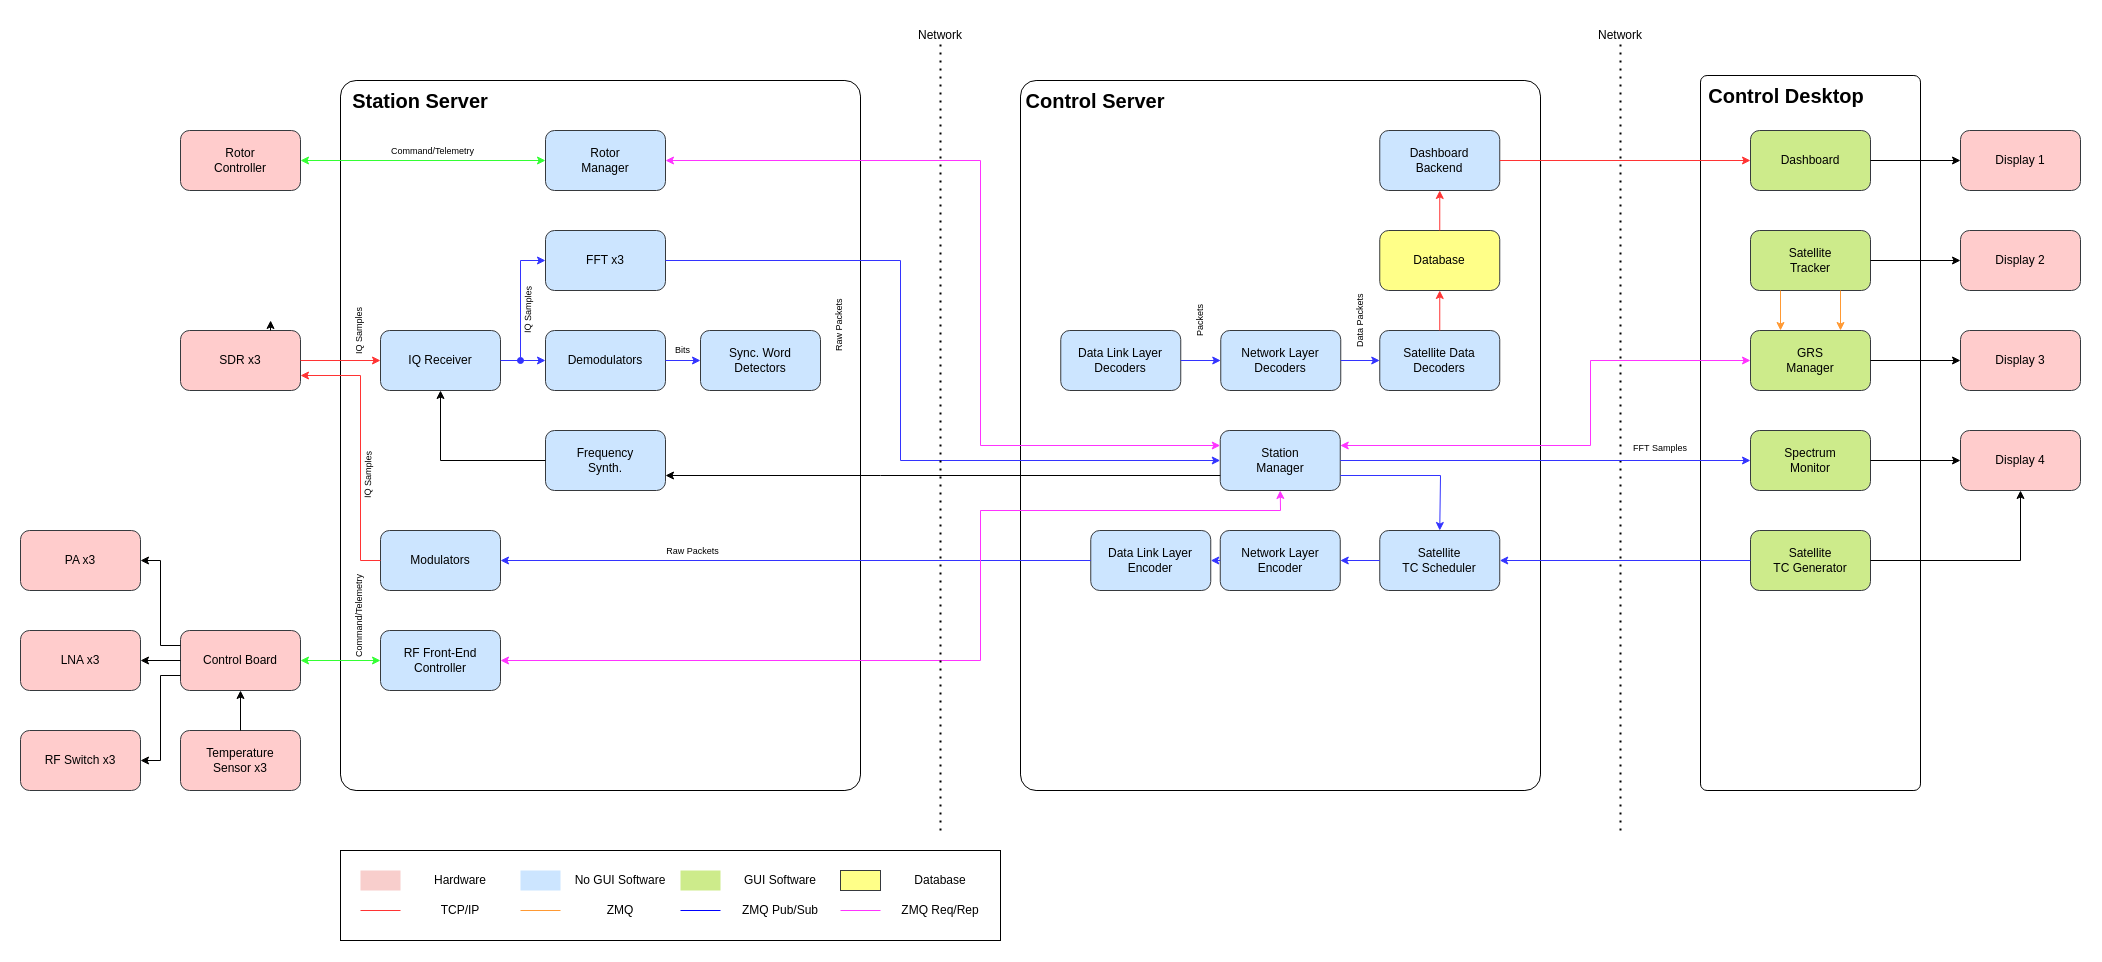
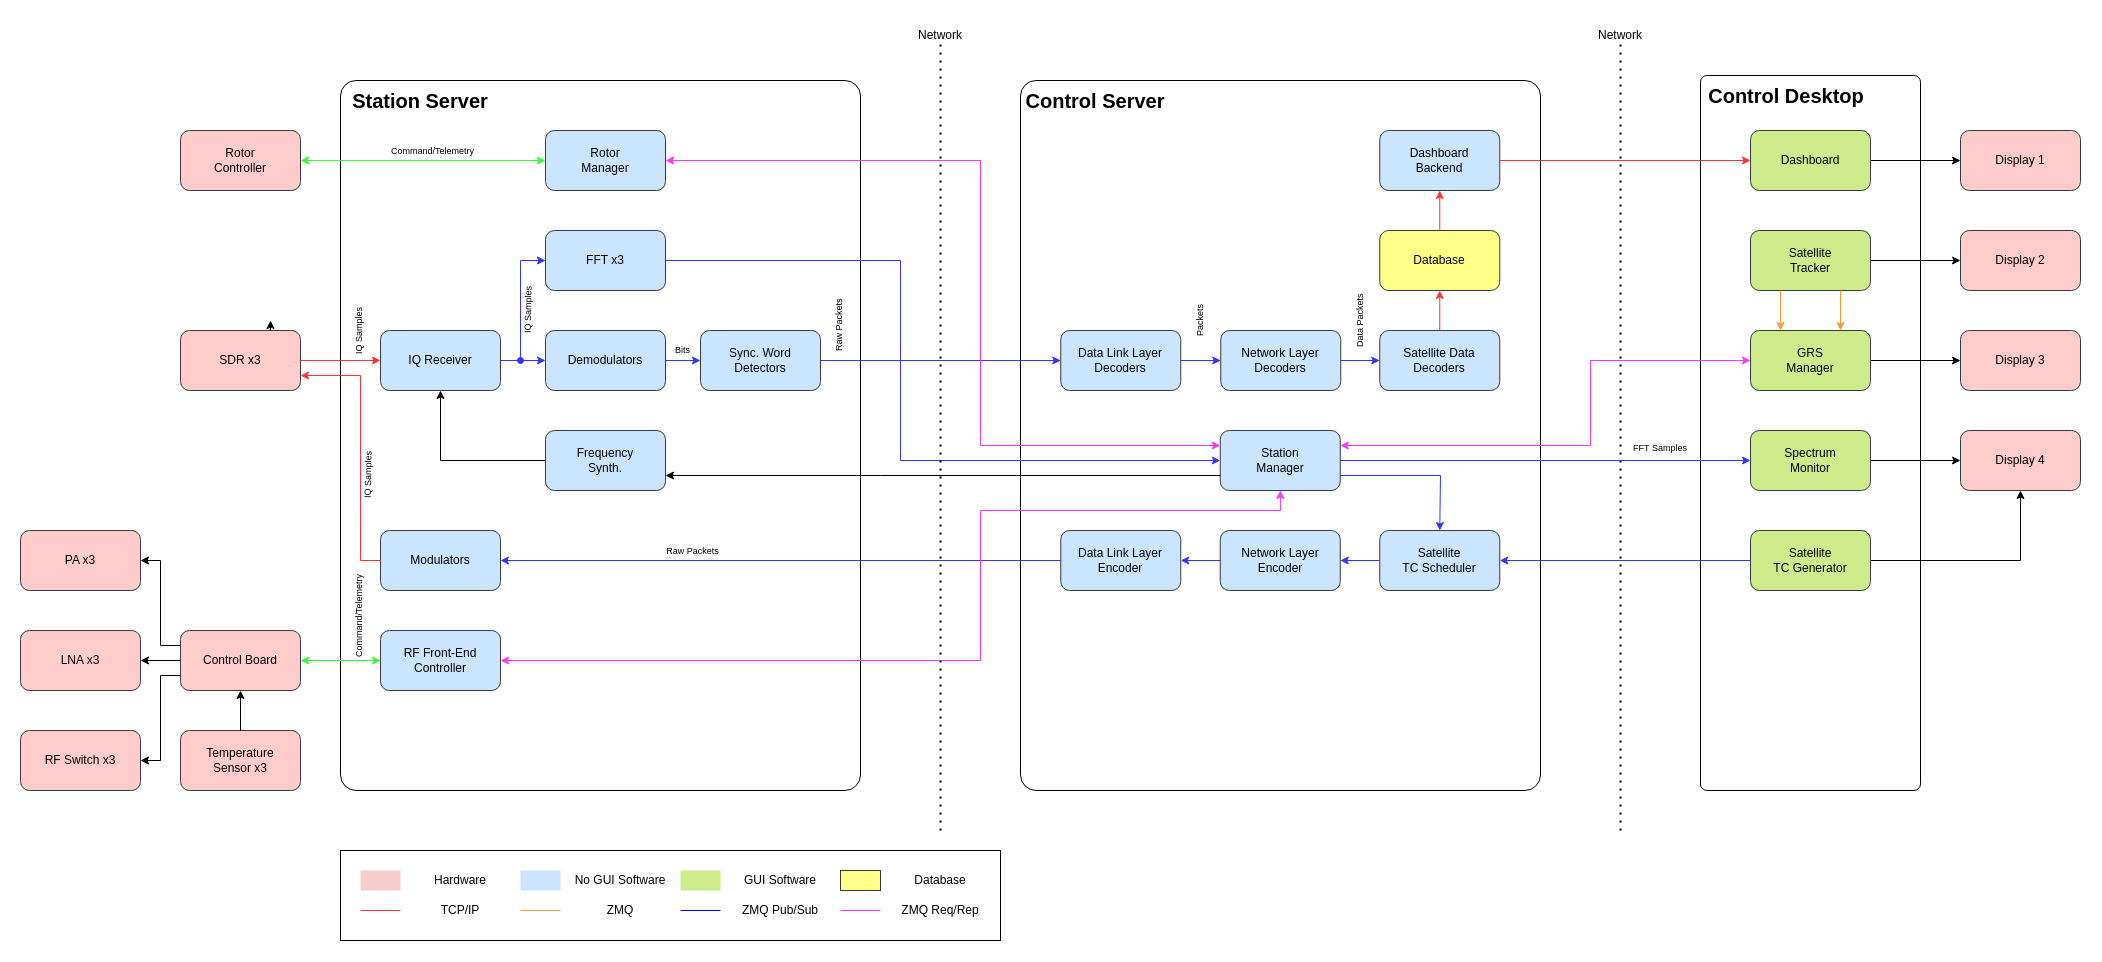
none -> (937, 361)
(1151, 561) -> (1121, 561)
